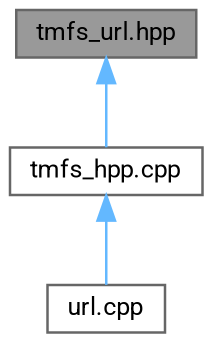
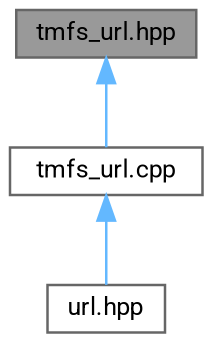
(106, 171) -> (106, 171)
(106, 309) -> (106, 309)
